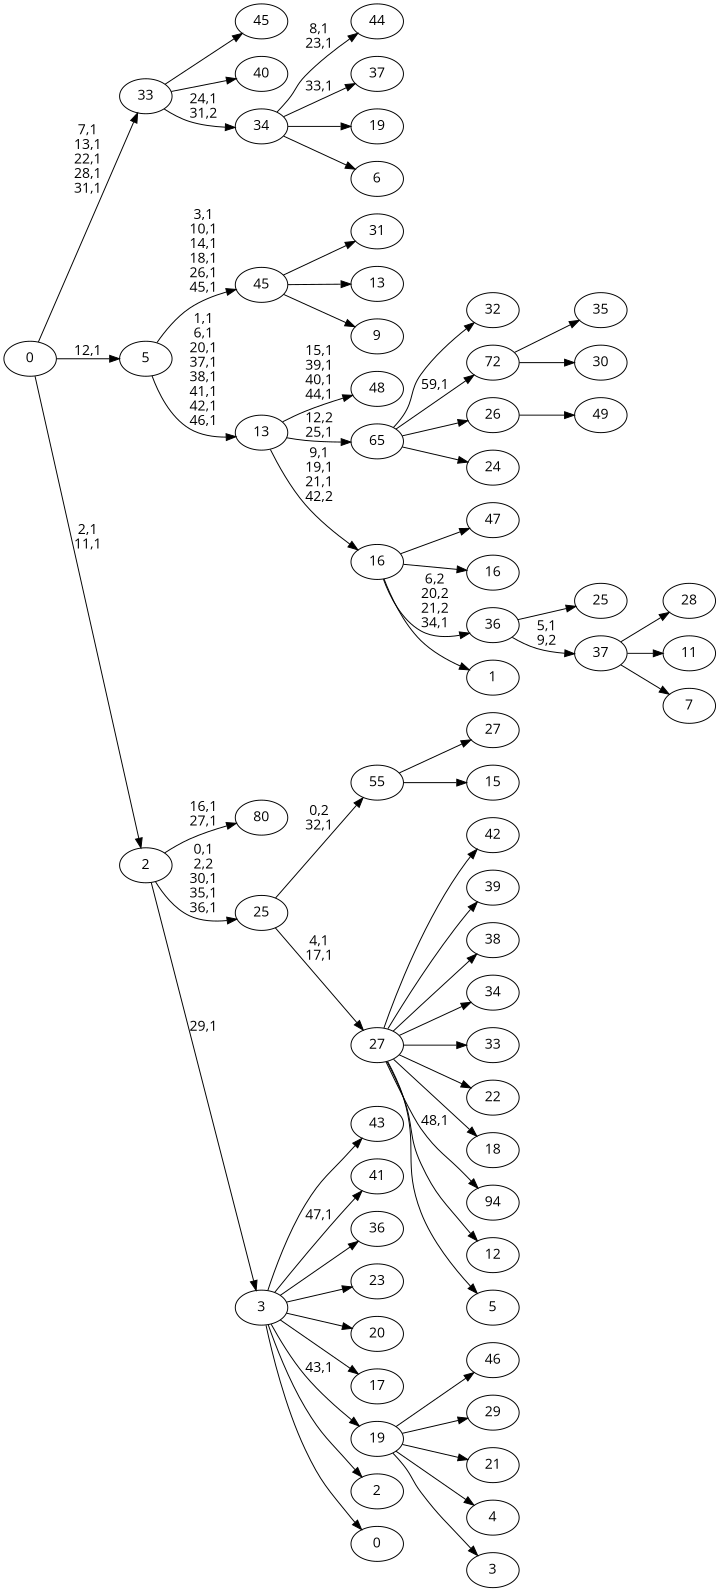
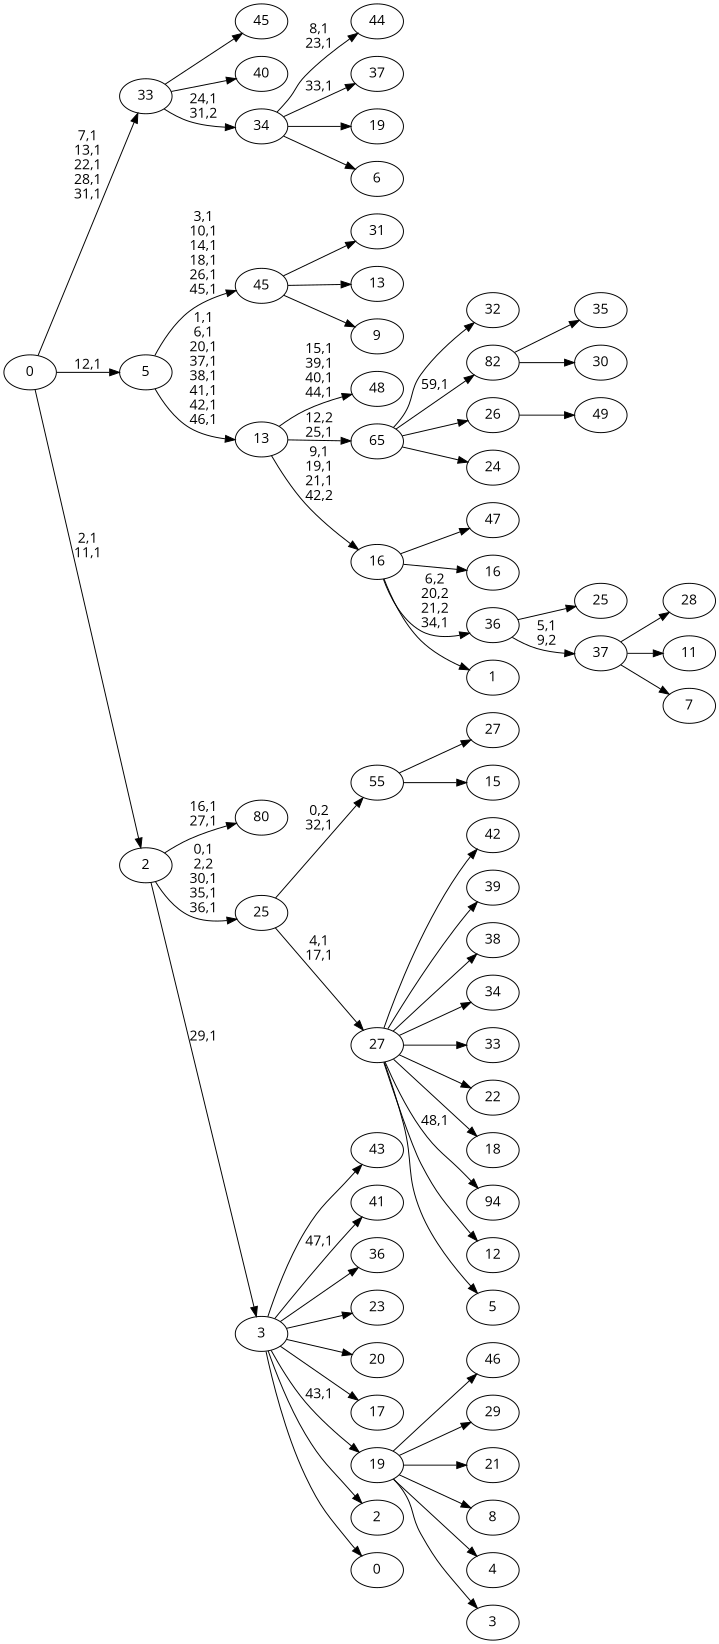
(493, 363) -> (493, 363)
none -> (493, 1518)
